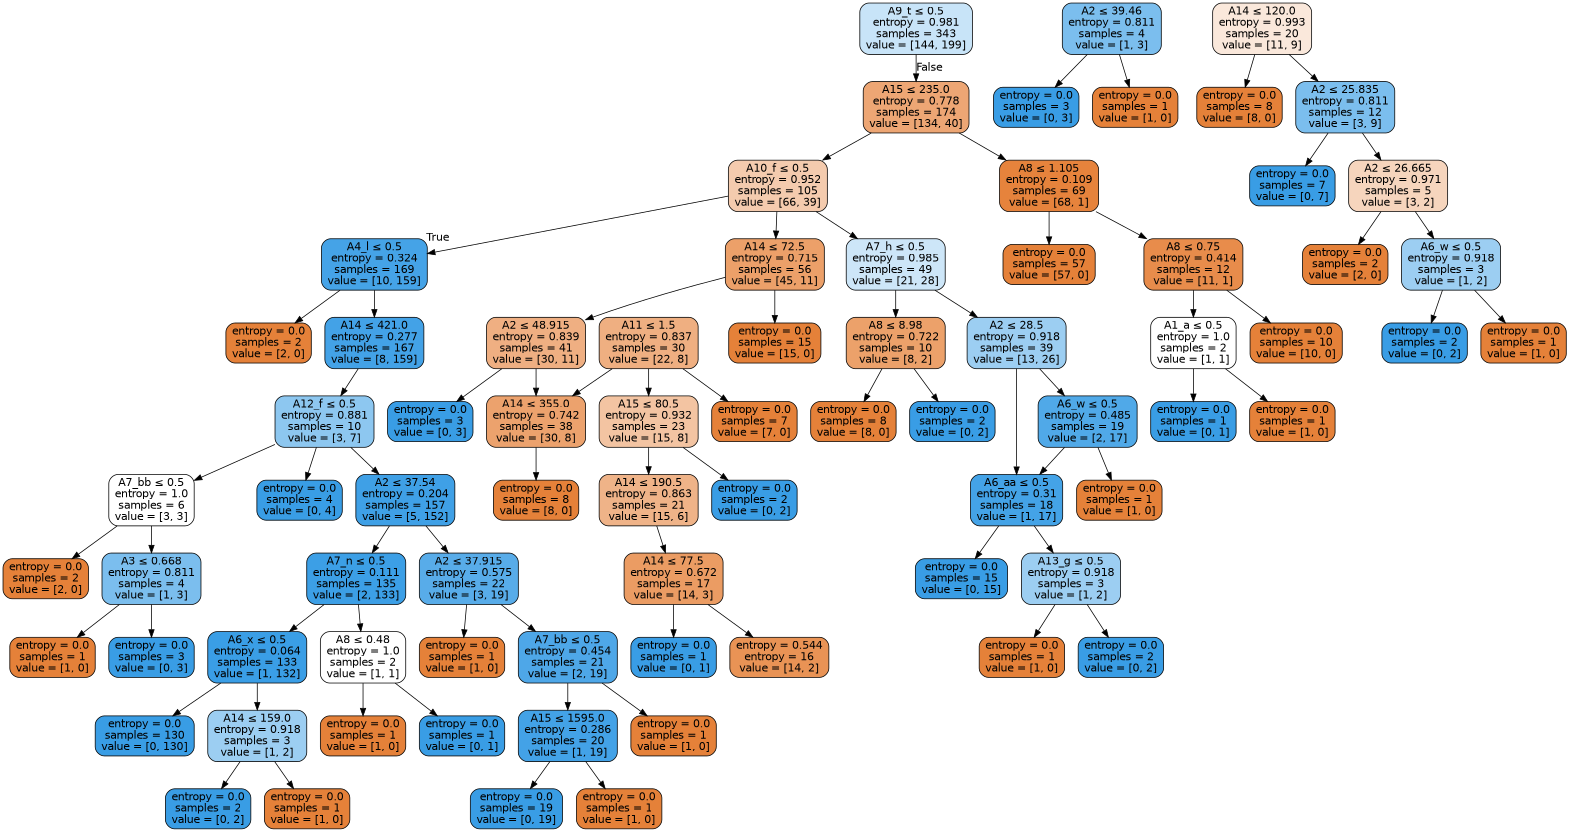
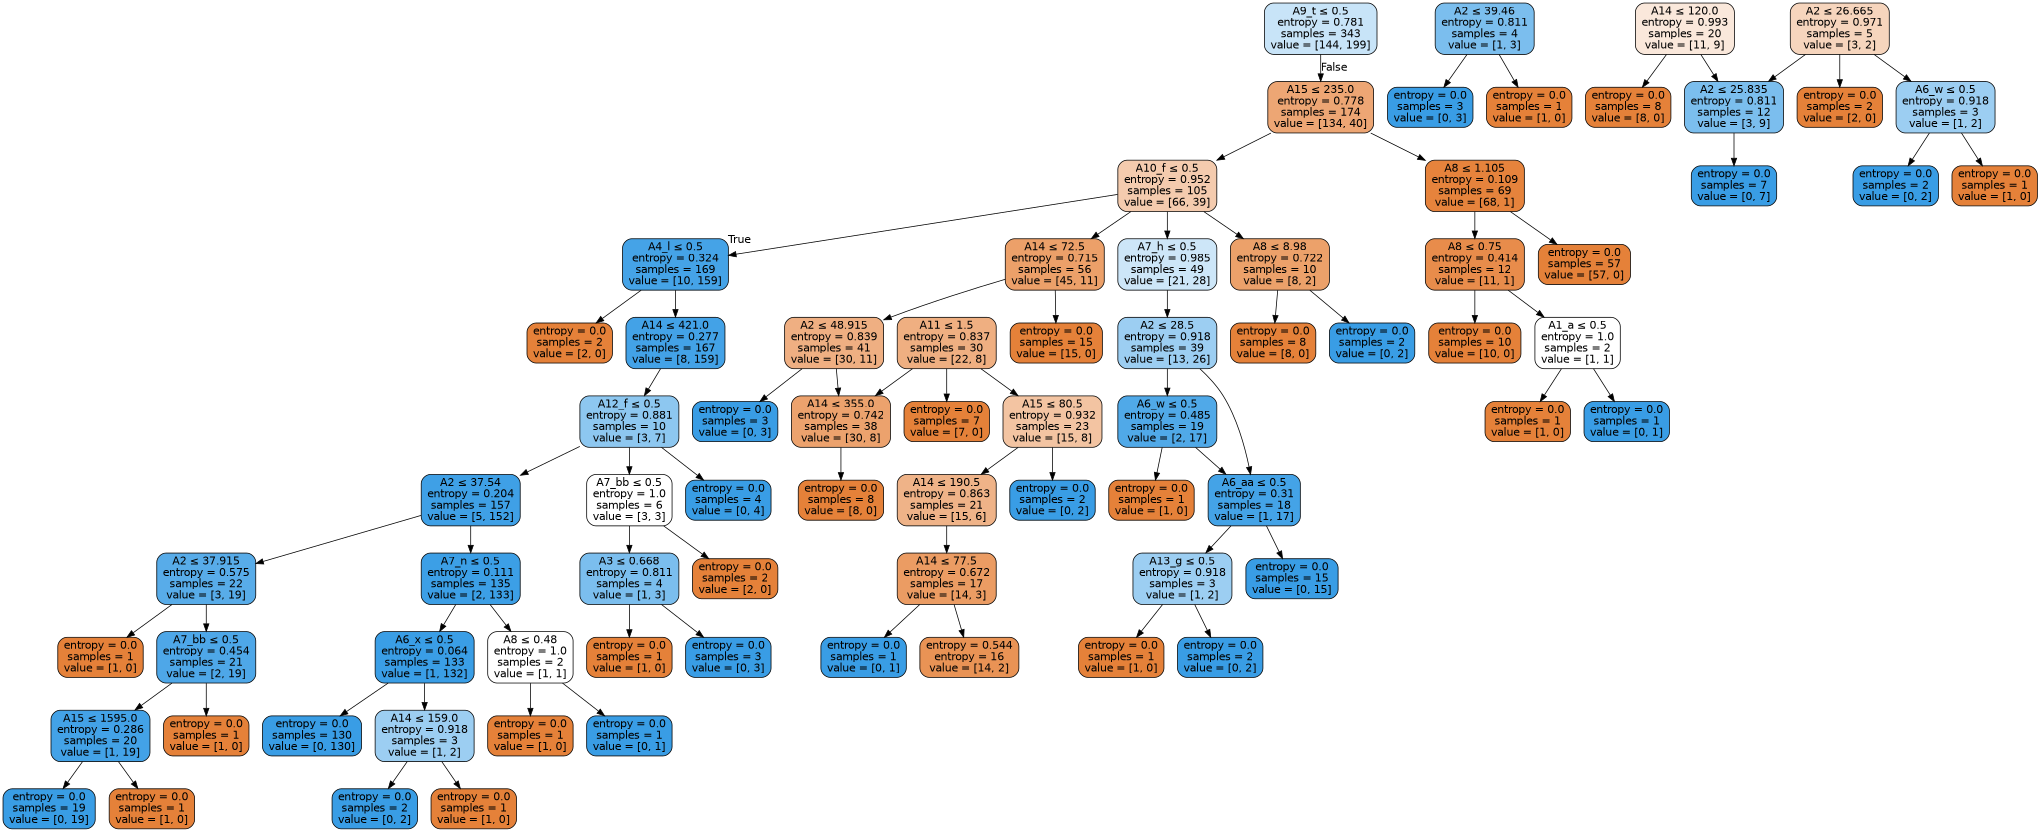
(916, 23) -> (1321, 23)
(1369, 143) -> (1790, 66)
(896, 300) -> (1220, 223)
